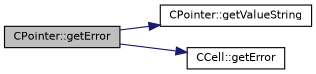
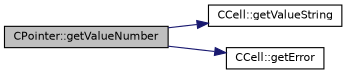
(236, 16) -> (275, 16)
(62, 37) -> (86, 37)
